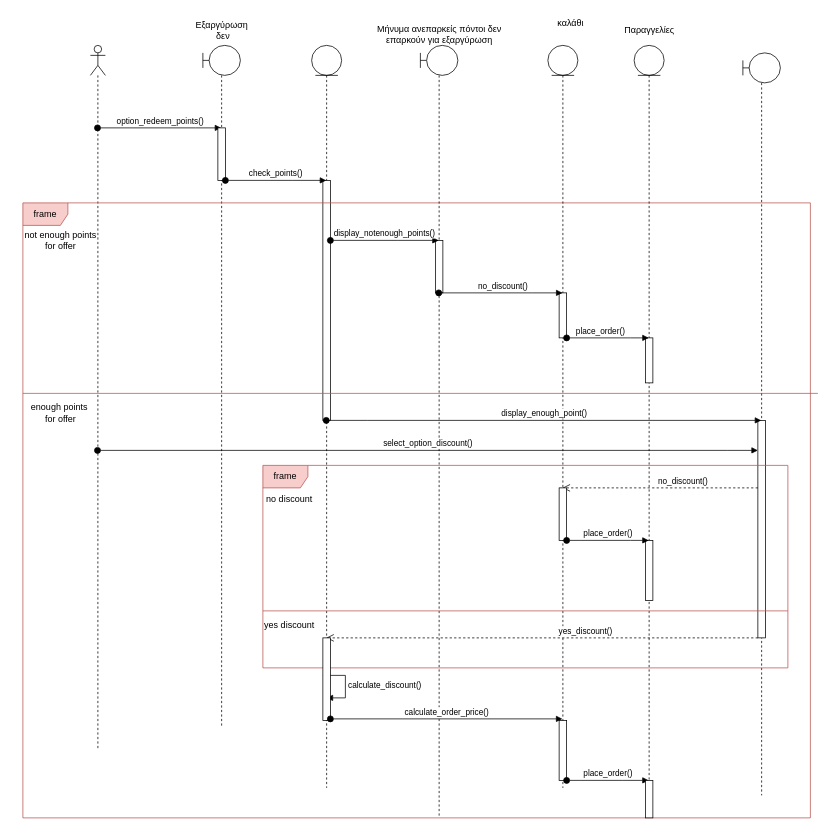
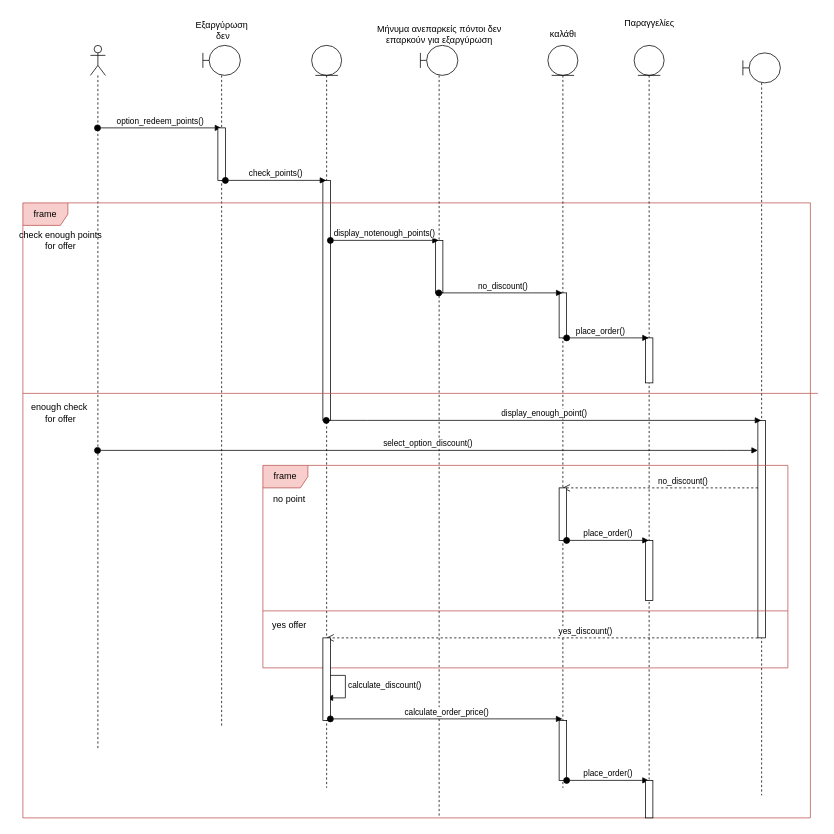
(570, 23) -> (563, 34)
(649, 30) -> (649, 23)
(61, 240) -> (61, 240)
(61, 413) -> (61, 413)
(290, 499) -> (290, 499)
(290, 625) -> (290, 625)
